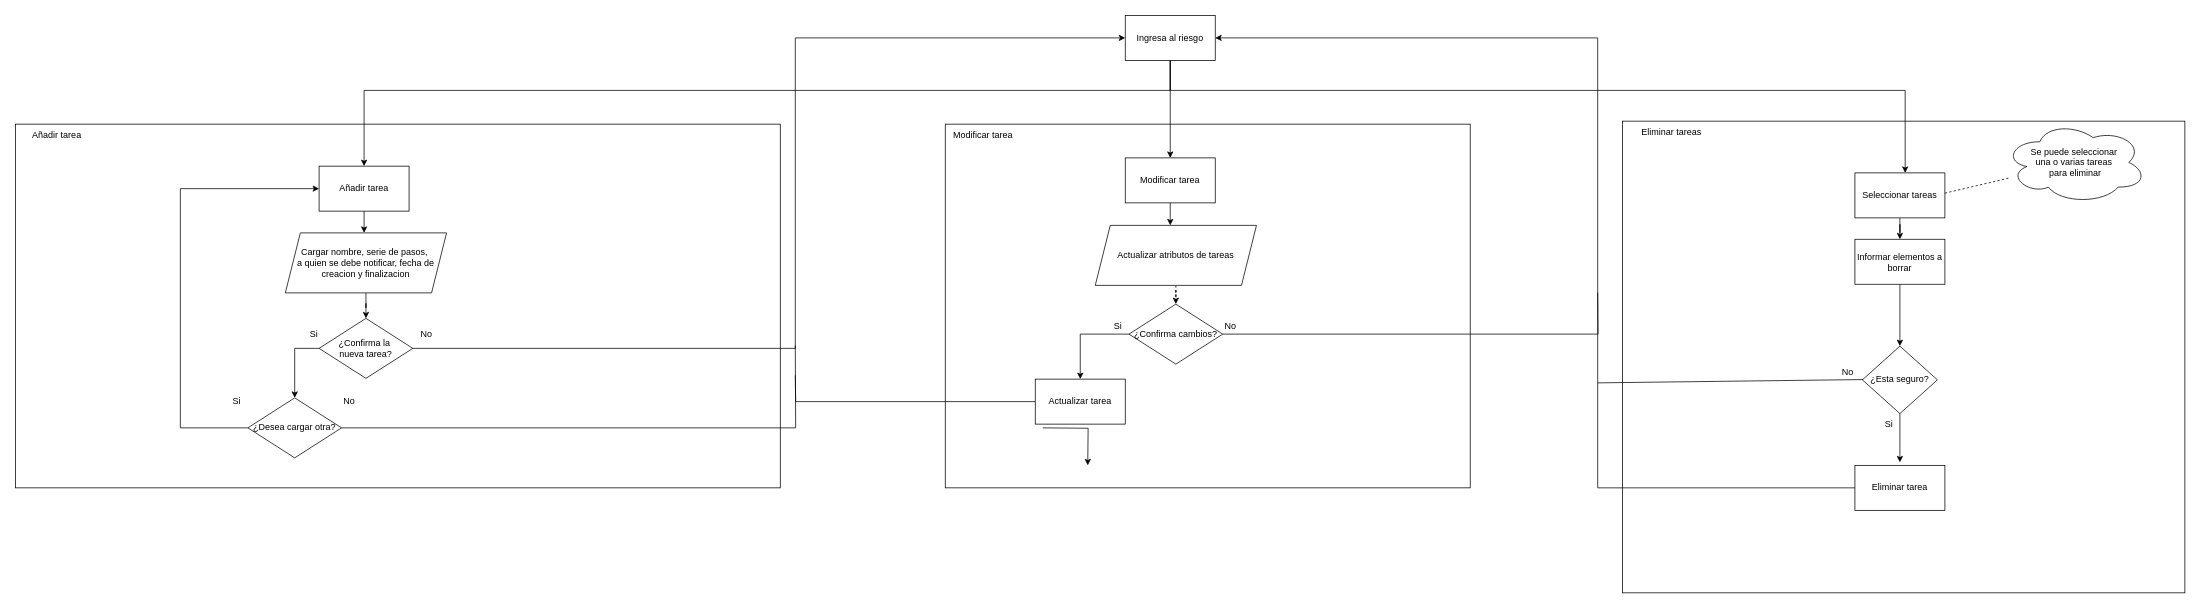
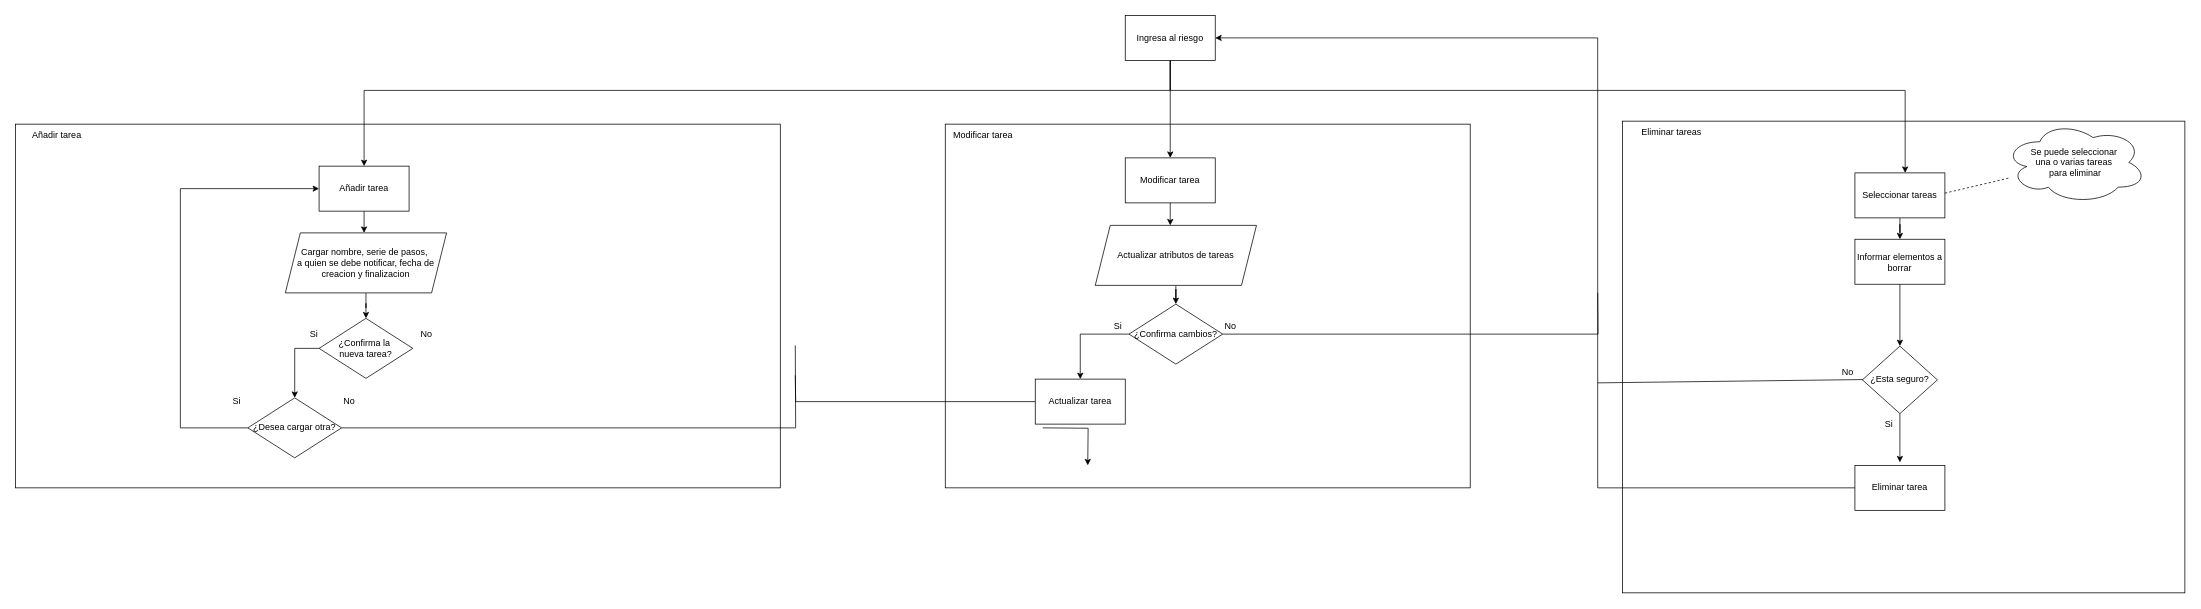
(1176, 297) -> (1176, 297)
(760, 348) -> none
